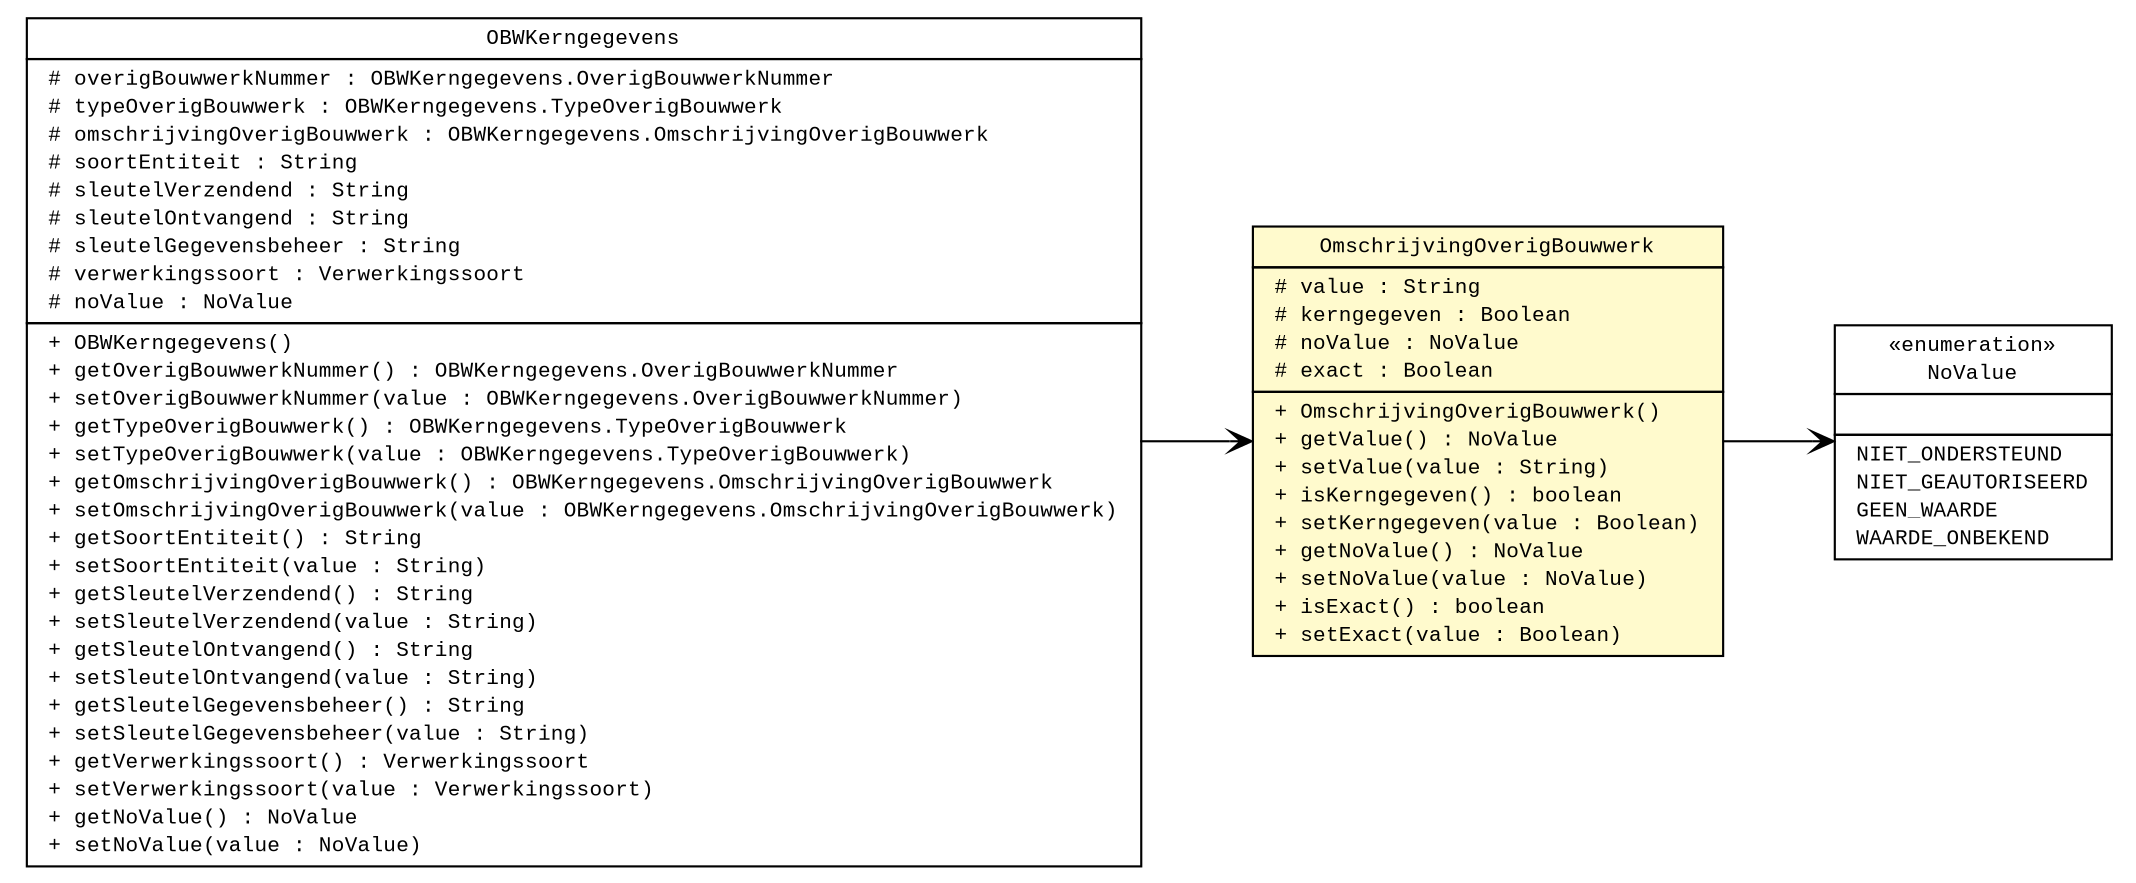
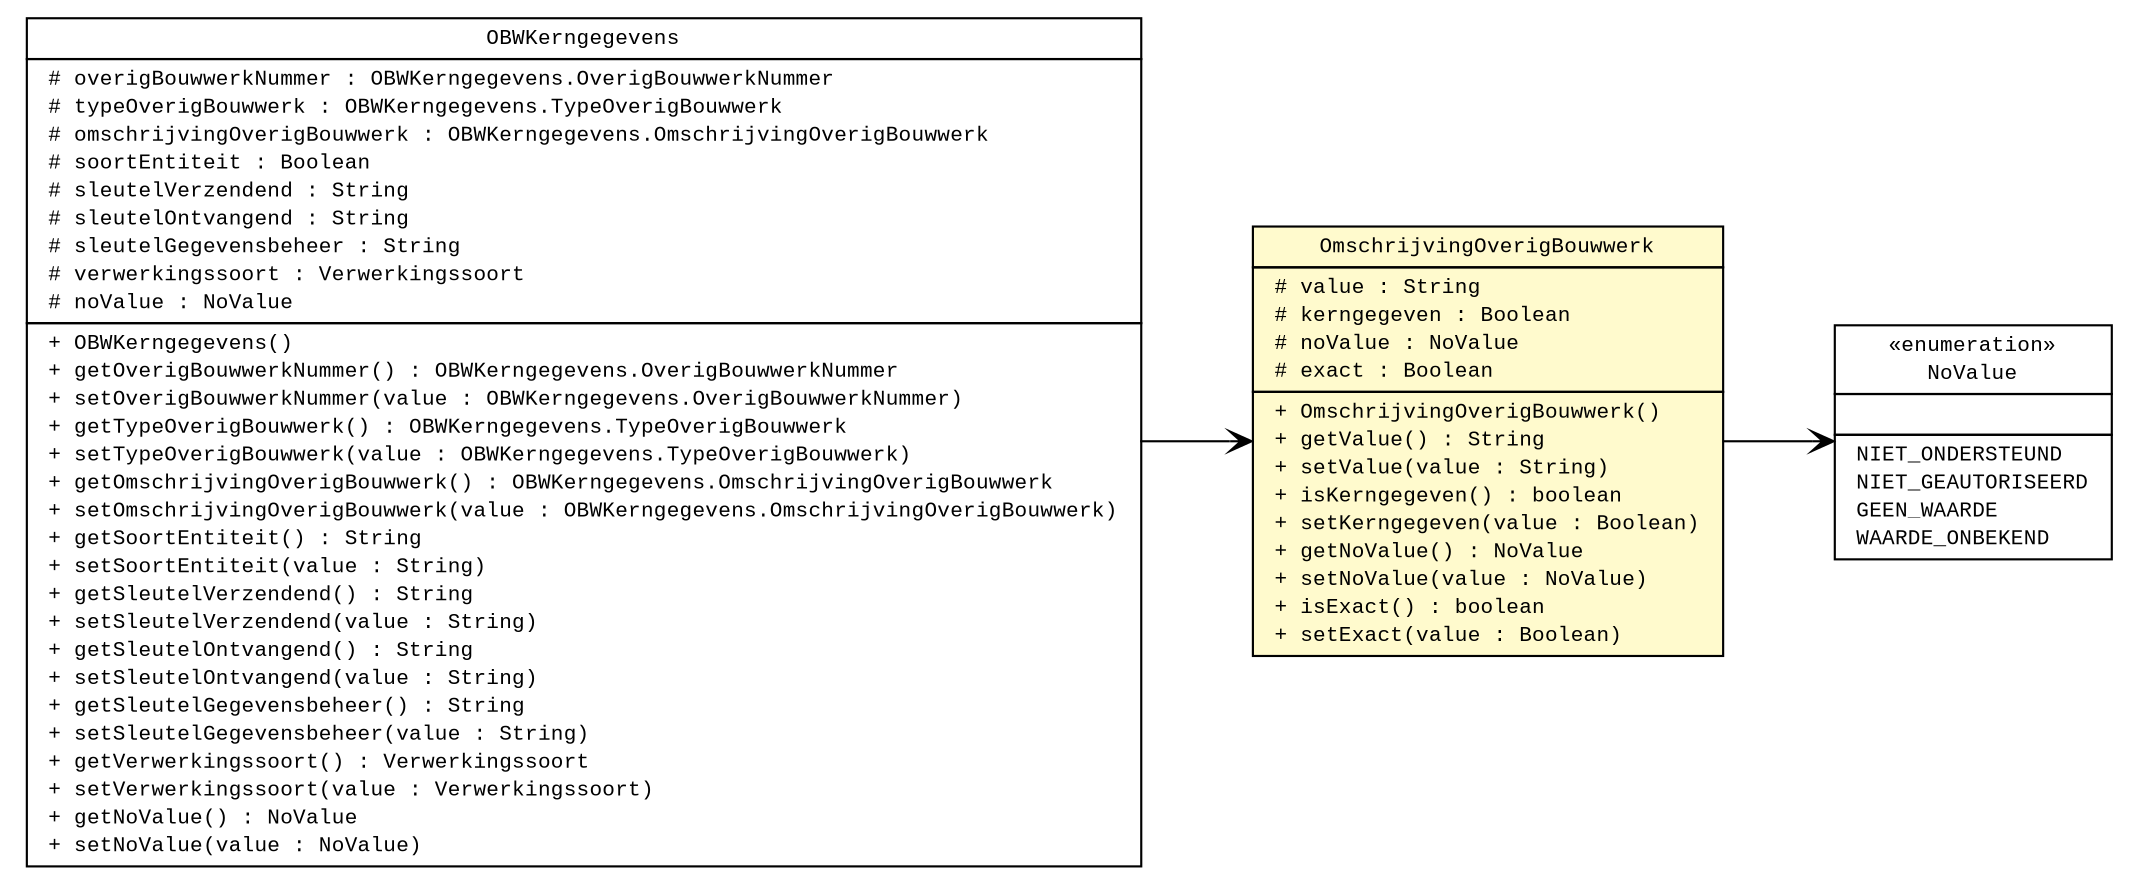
(204, 162) -> (210, 162)
(1417, 439) -> (1411, 439)
